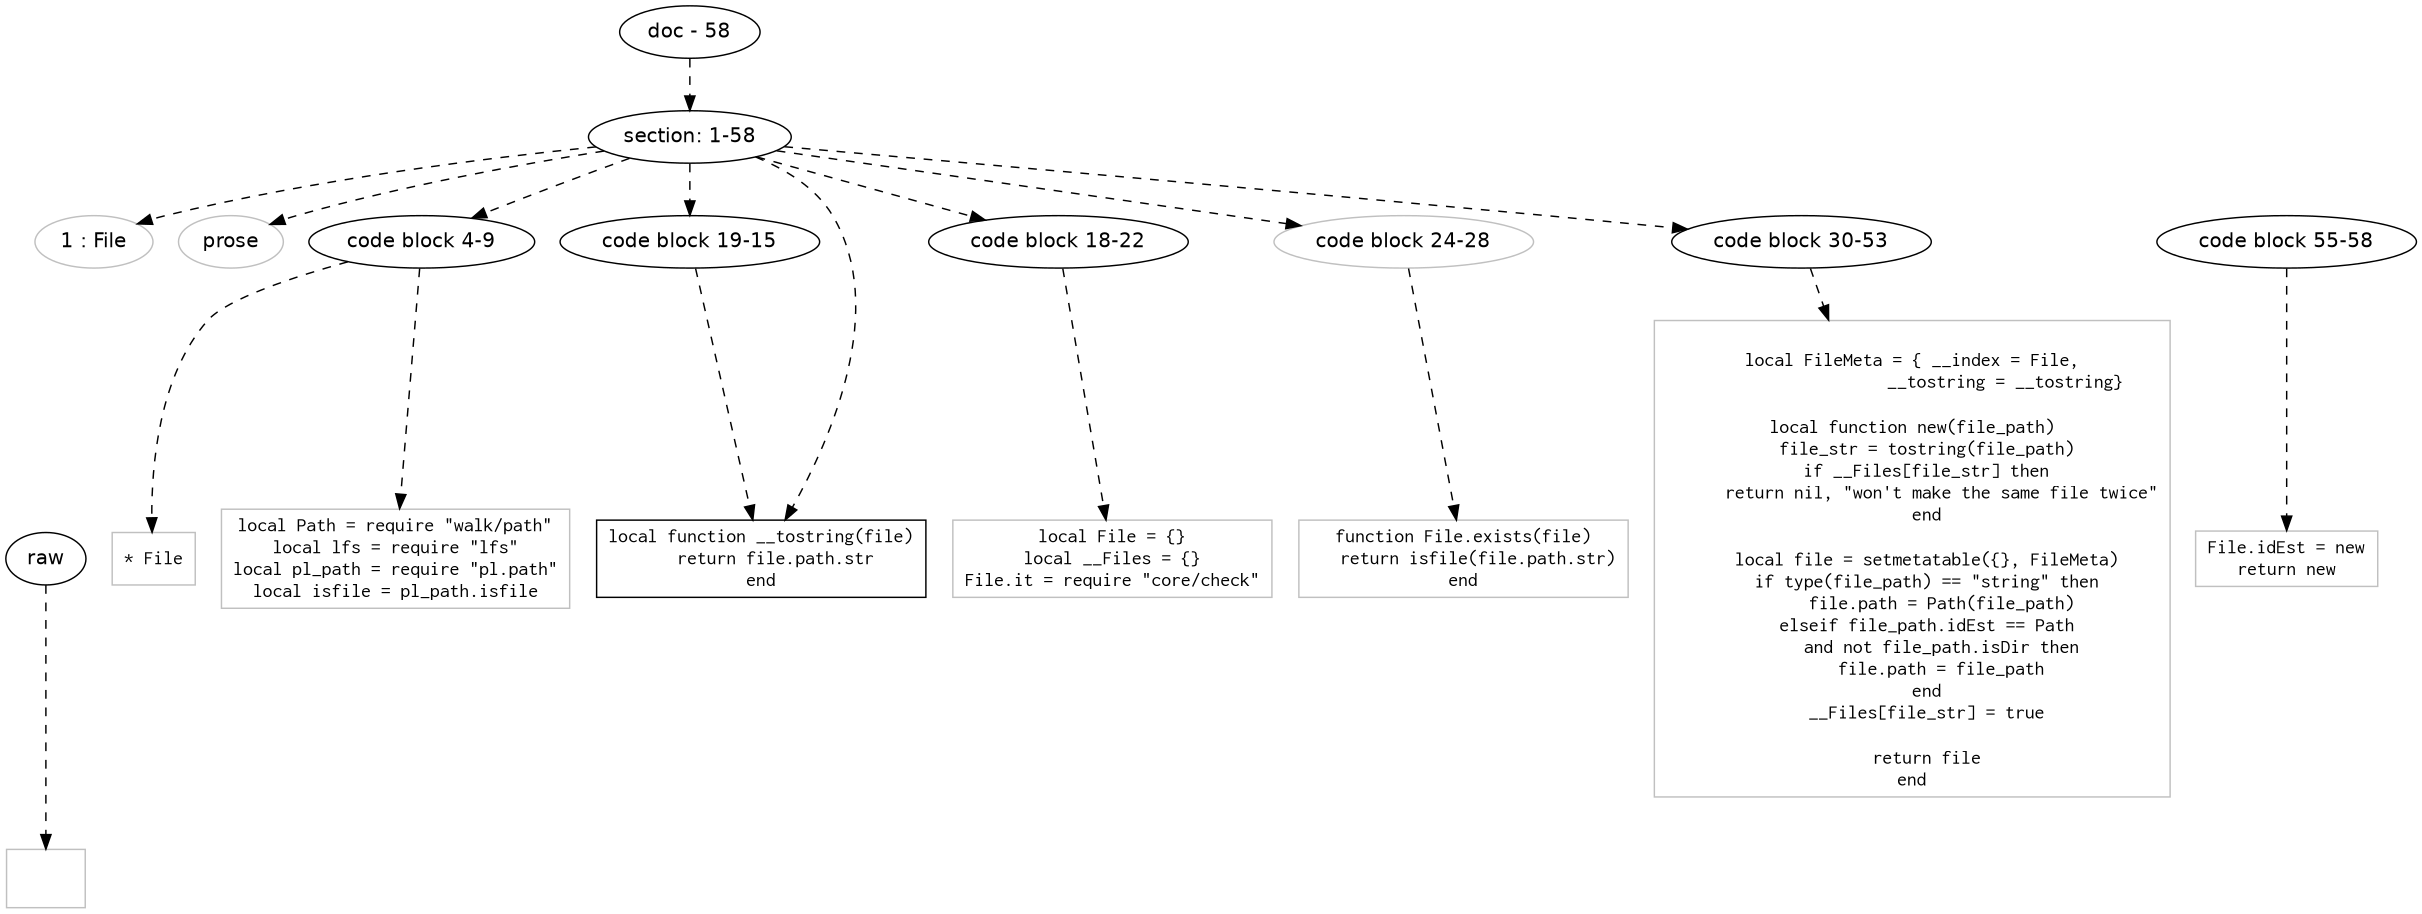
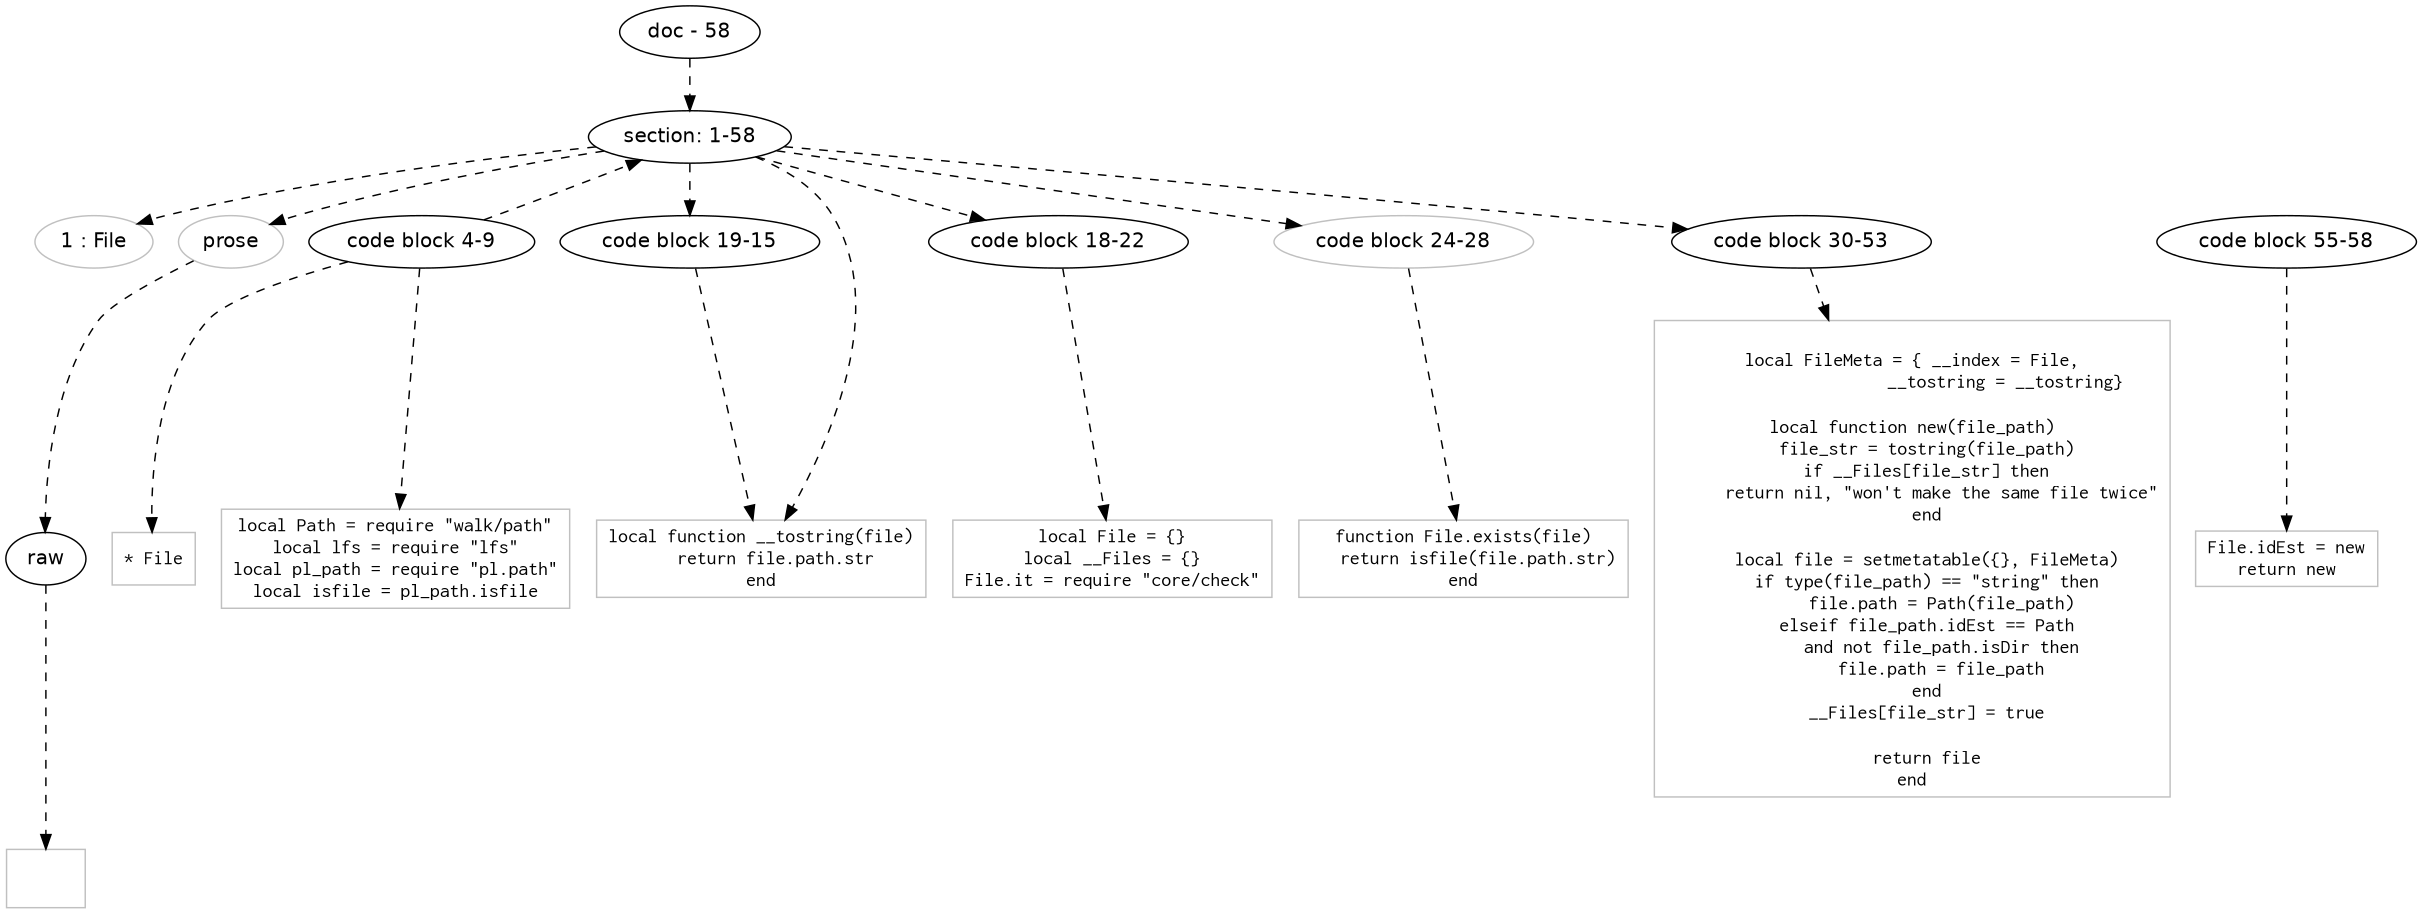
(557, 185) -> (556, 193)
none -> (76, 361)
(761, 559) -> (761, 559)
